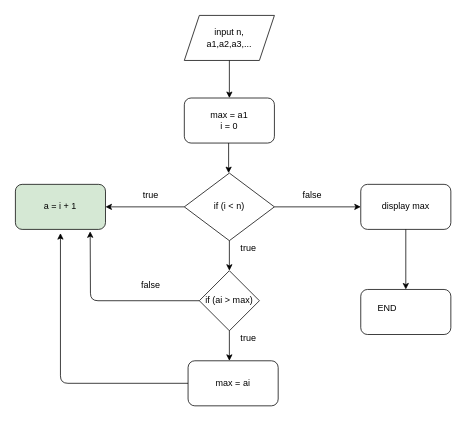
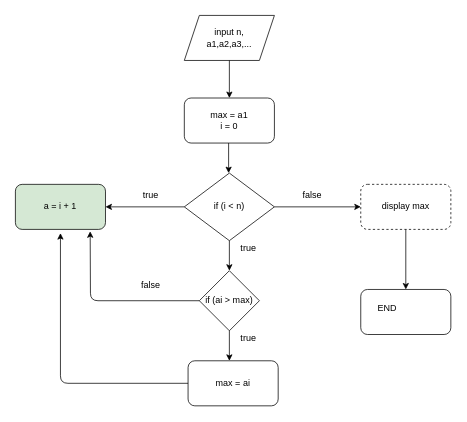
(405, 207) -> (405, 207)
